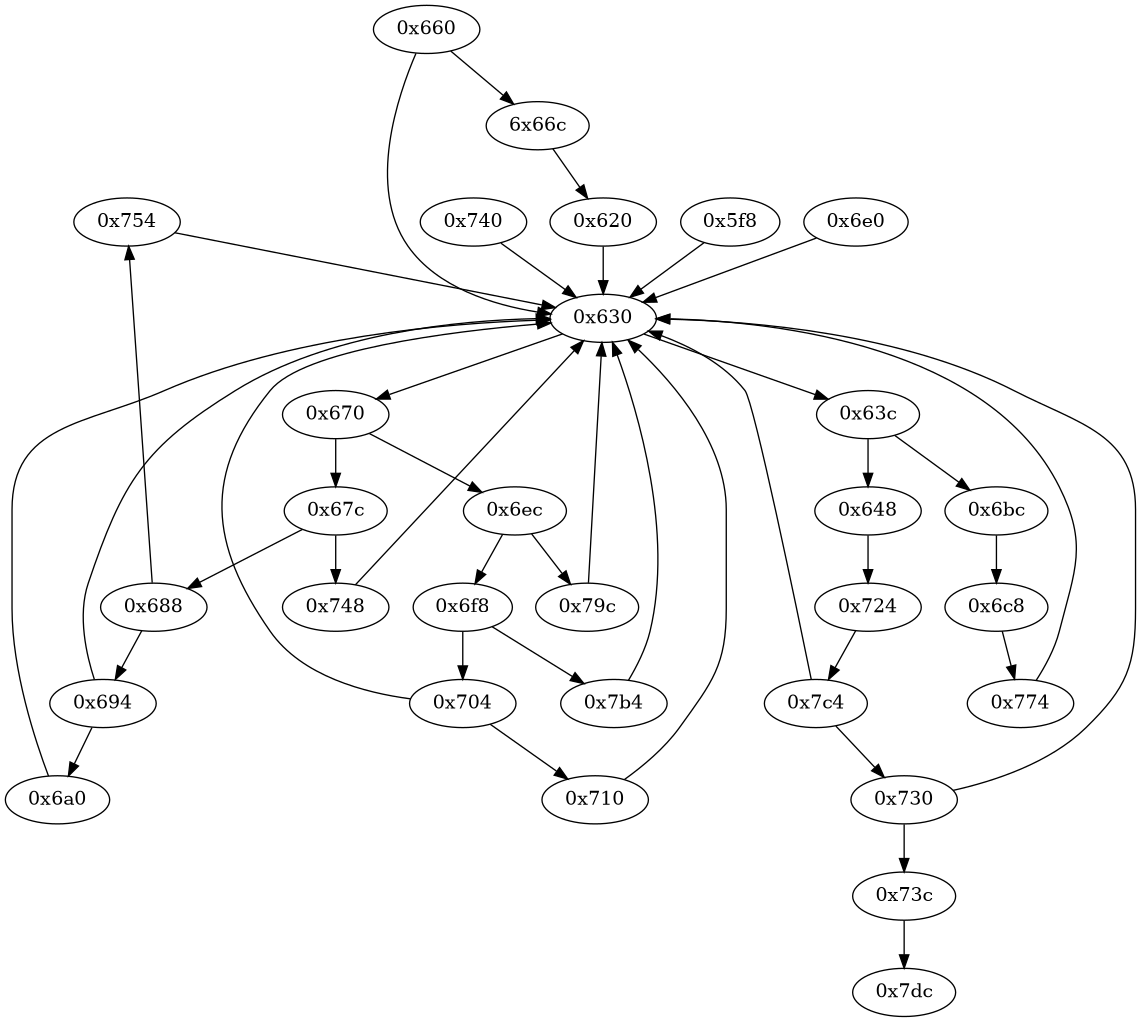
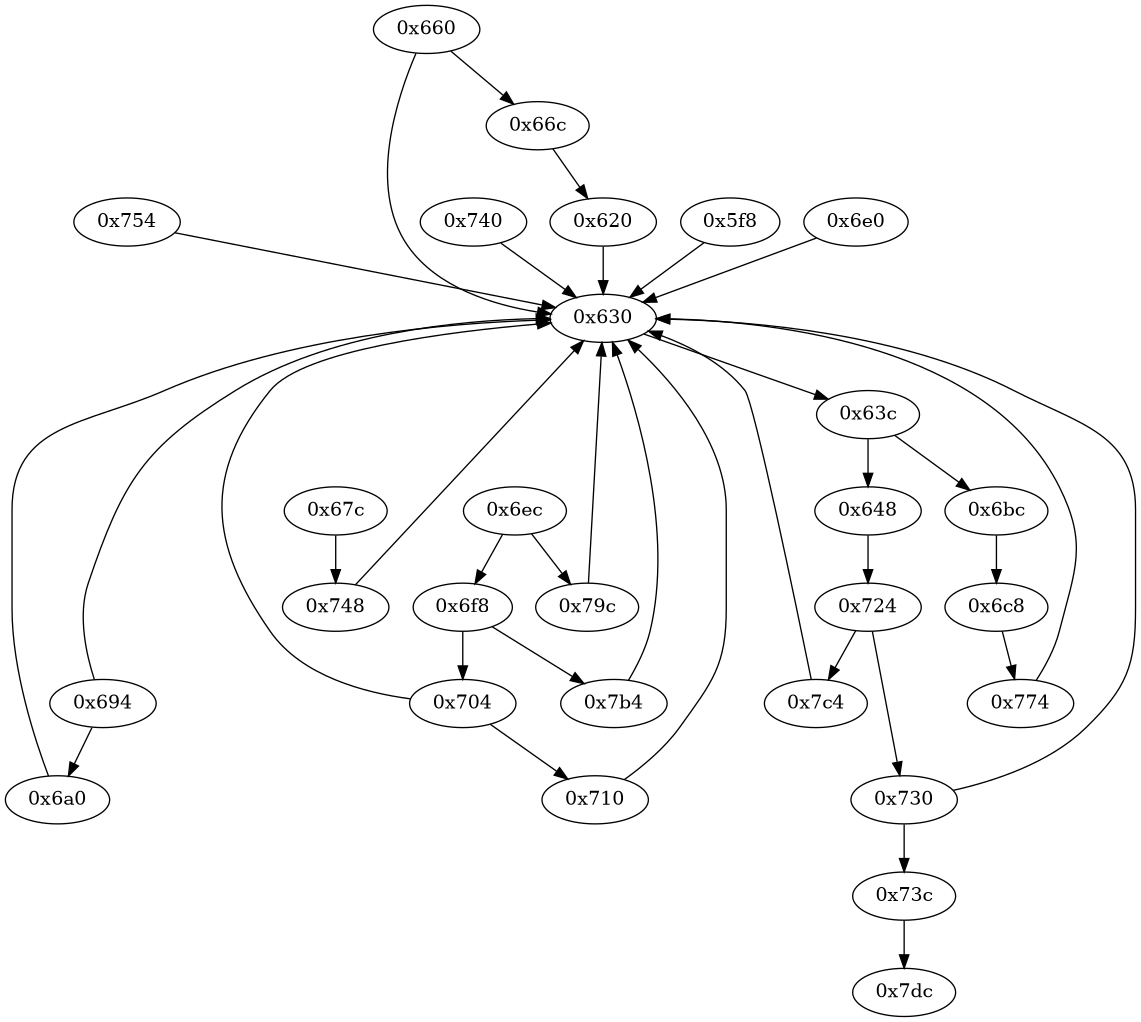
(538, 126) -> (538, 126)
(336, 415) -> none
(154, 607) -> none
(855, 747) -> (885, 697)
